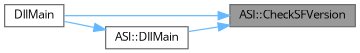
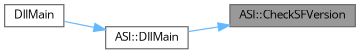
(141, 16) -> none
